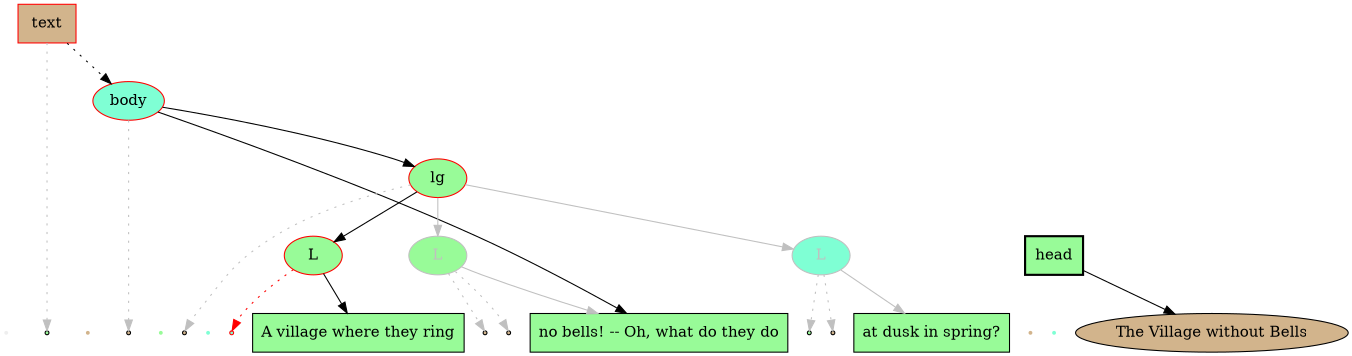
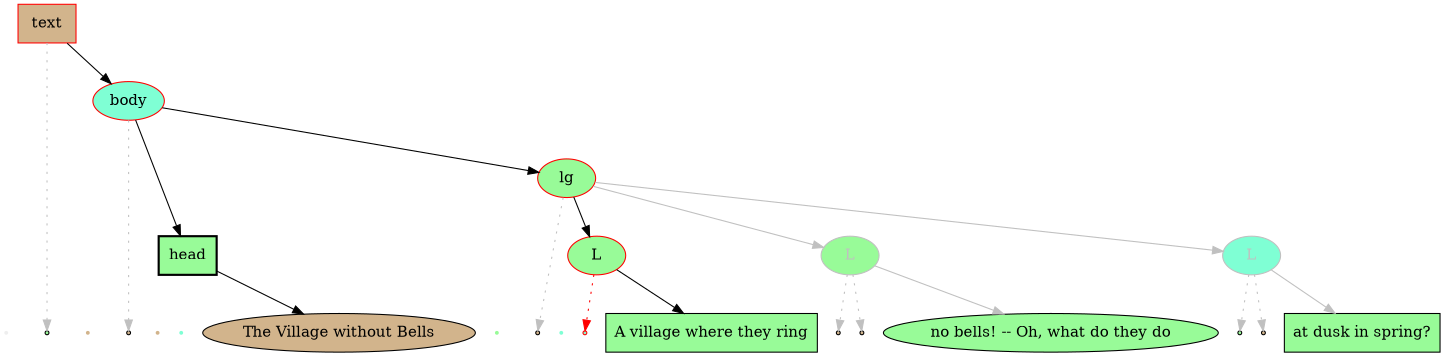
(85, 60) -> (85, 60)
(415, 209) -> (156, 173)
(659, 333) -> (1051, 333)
